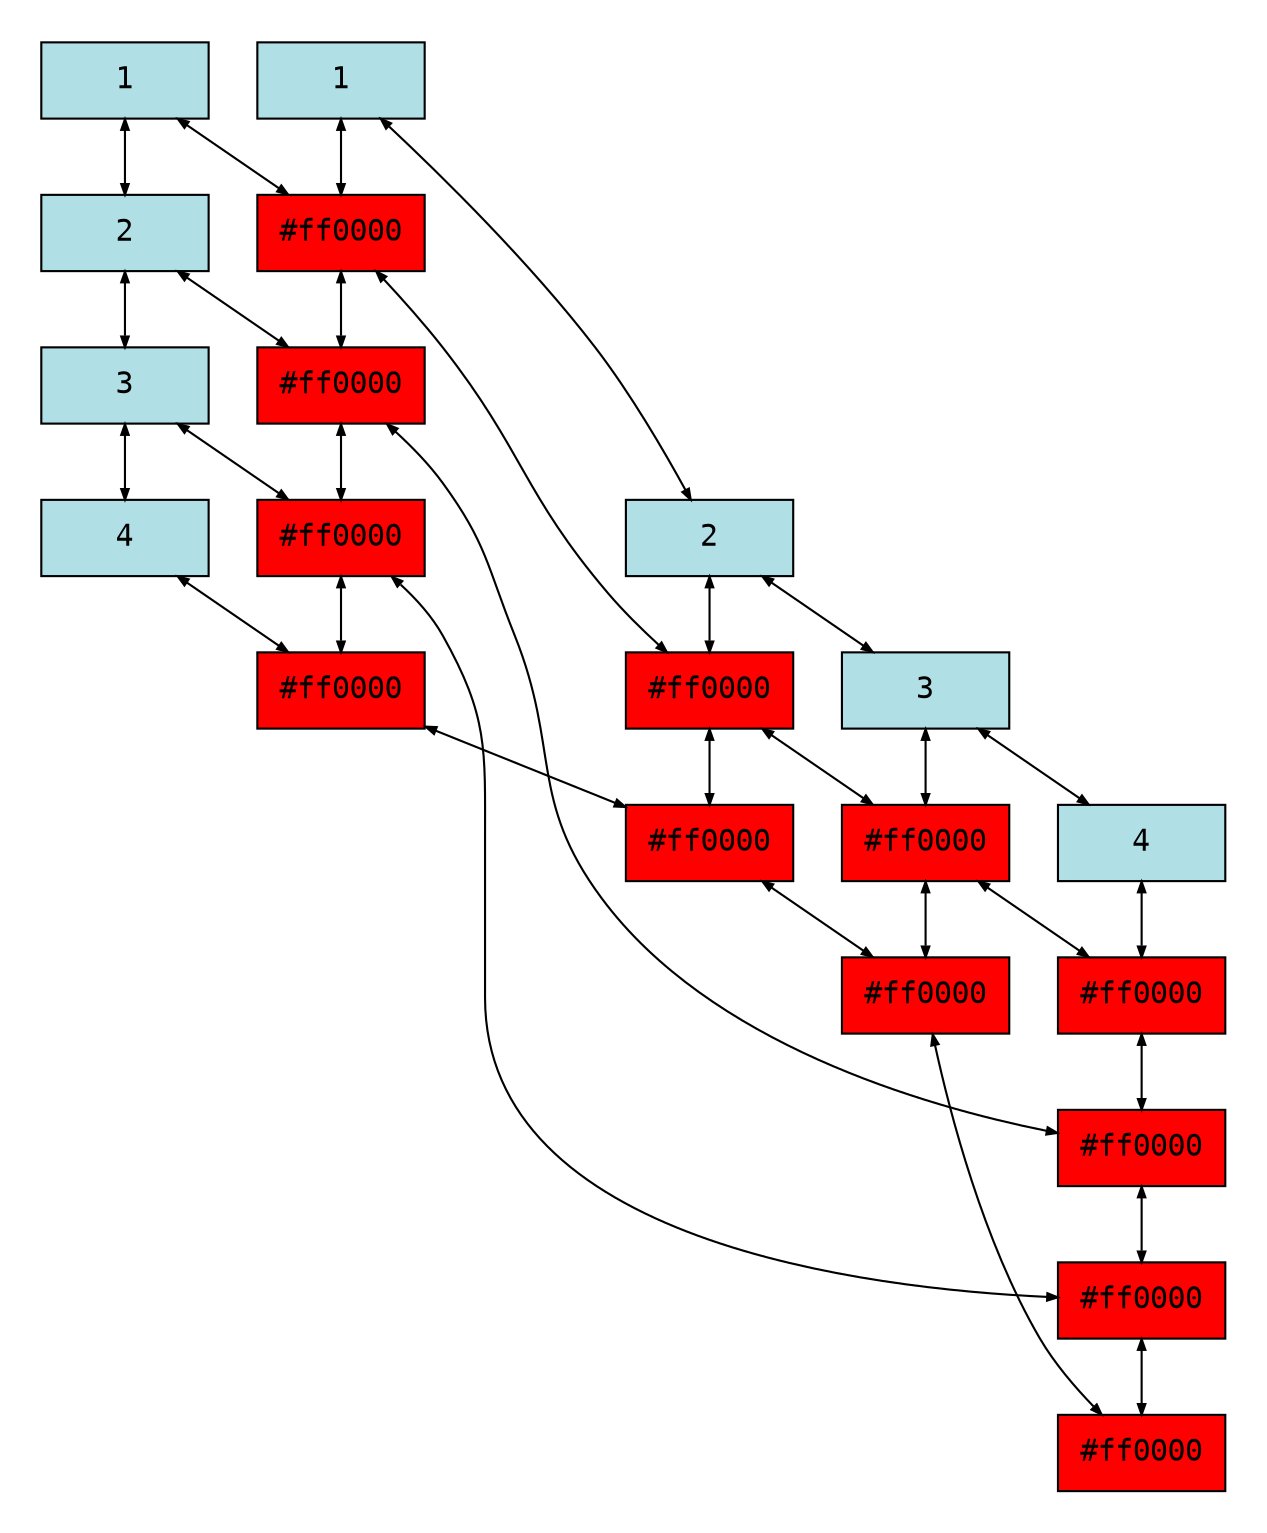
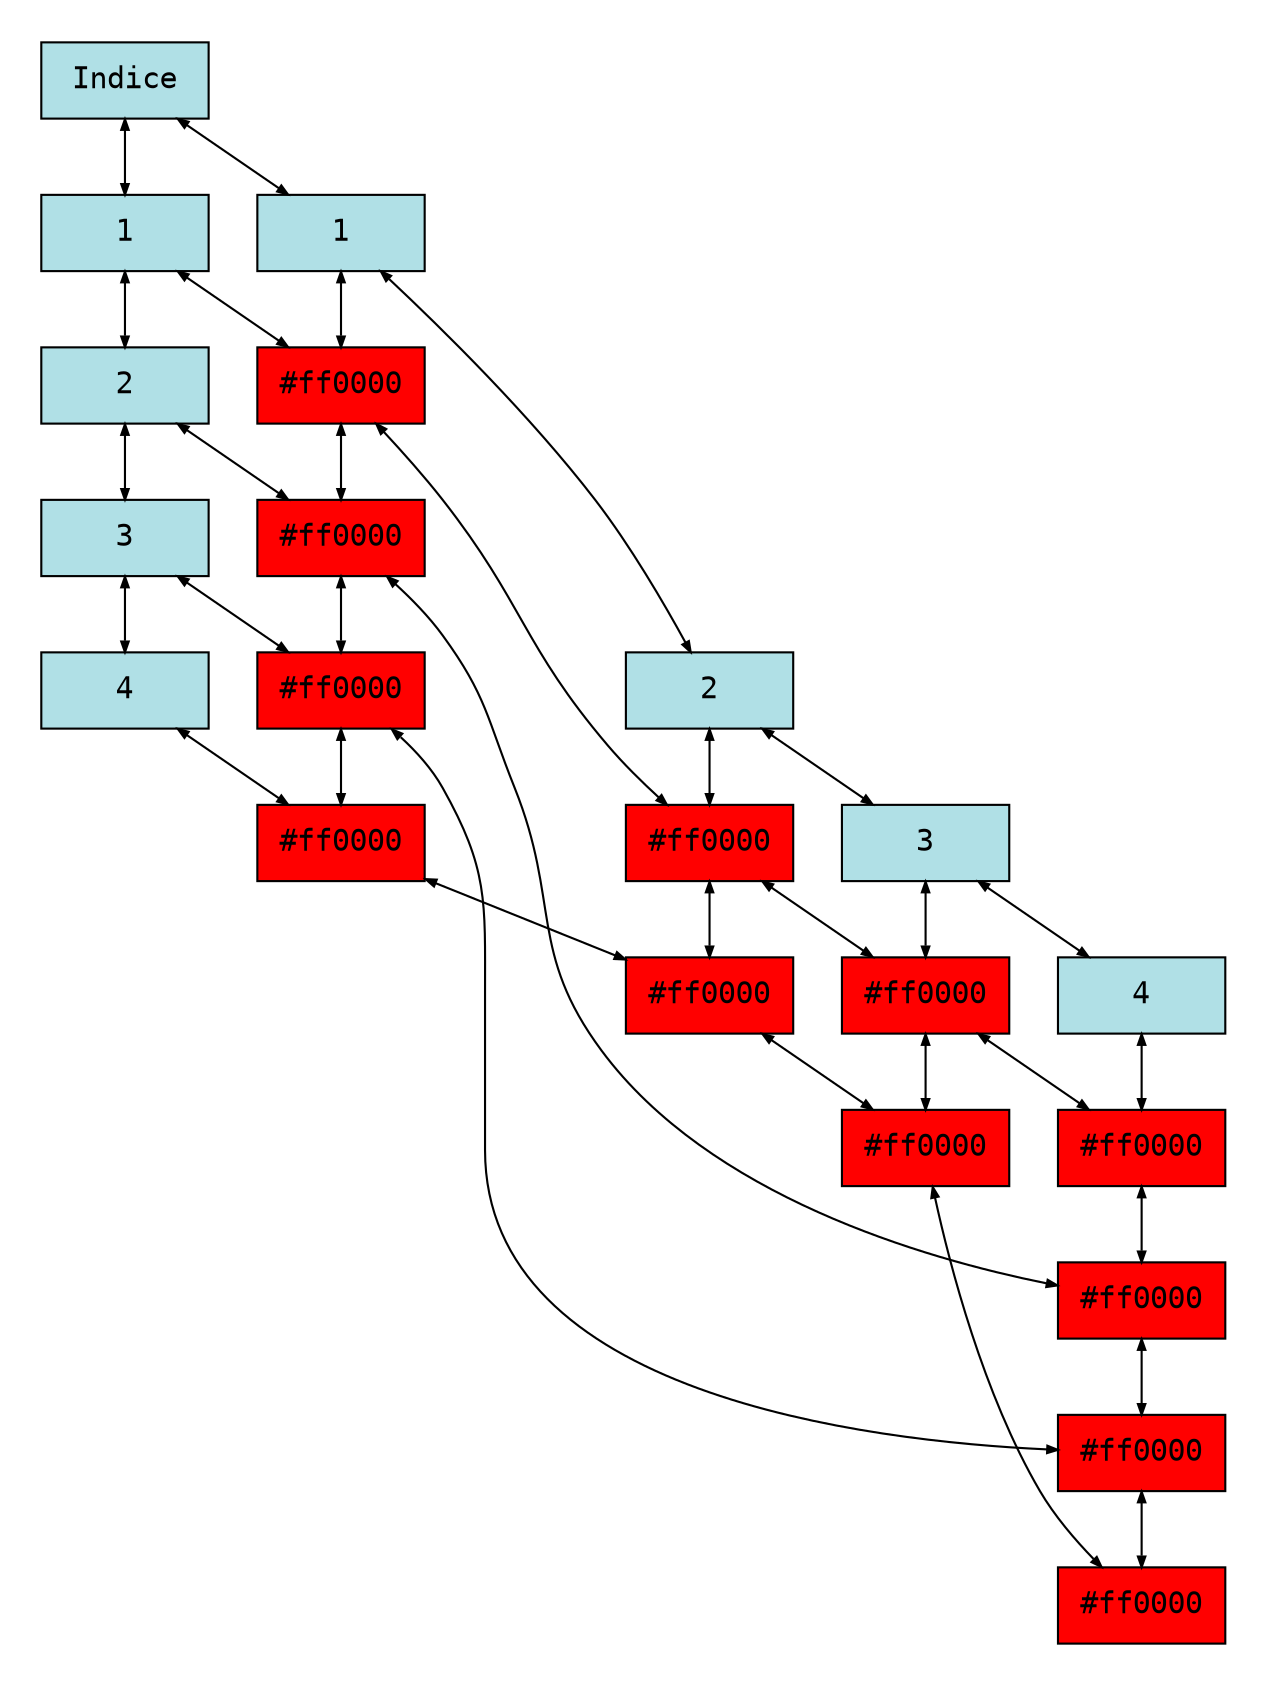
none -> (125, 80)
